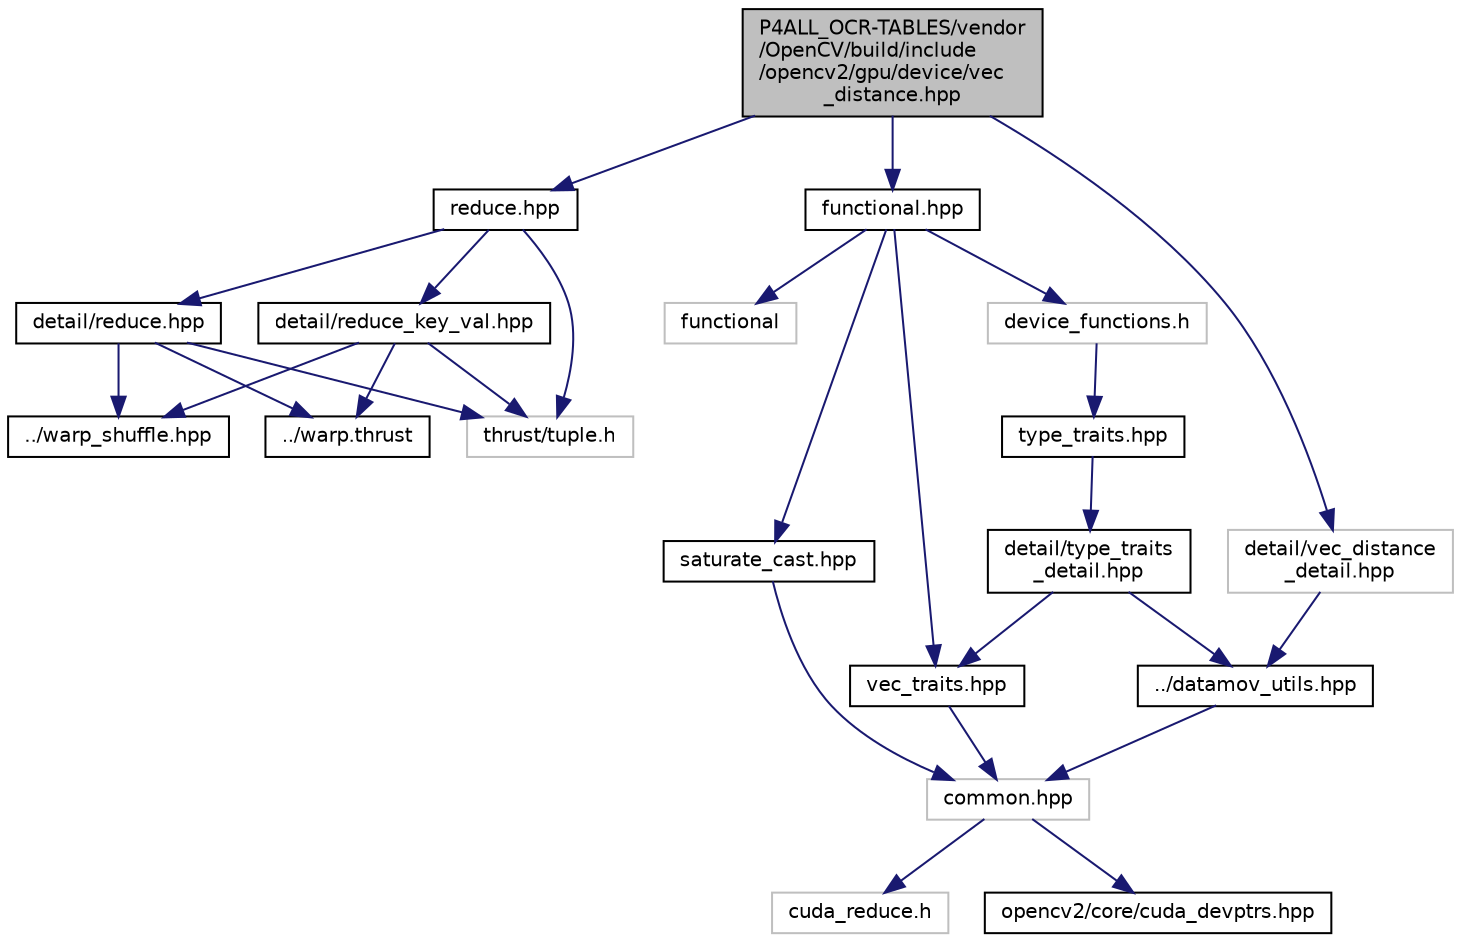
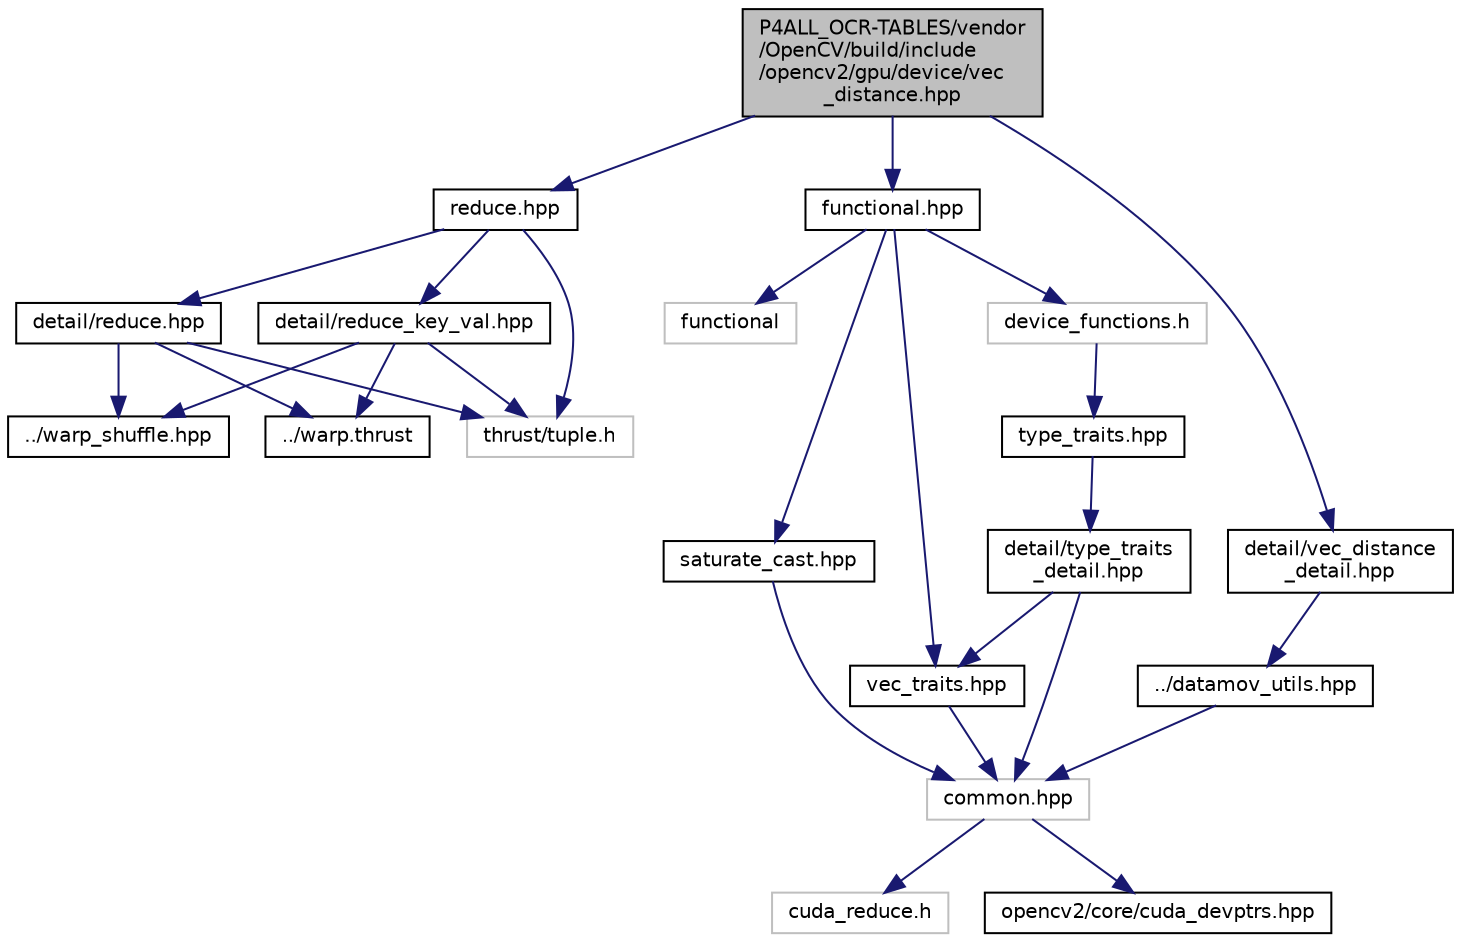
(1340, 561) -> (1340, 561)
(1171, 623) -> (1053, 677)
